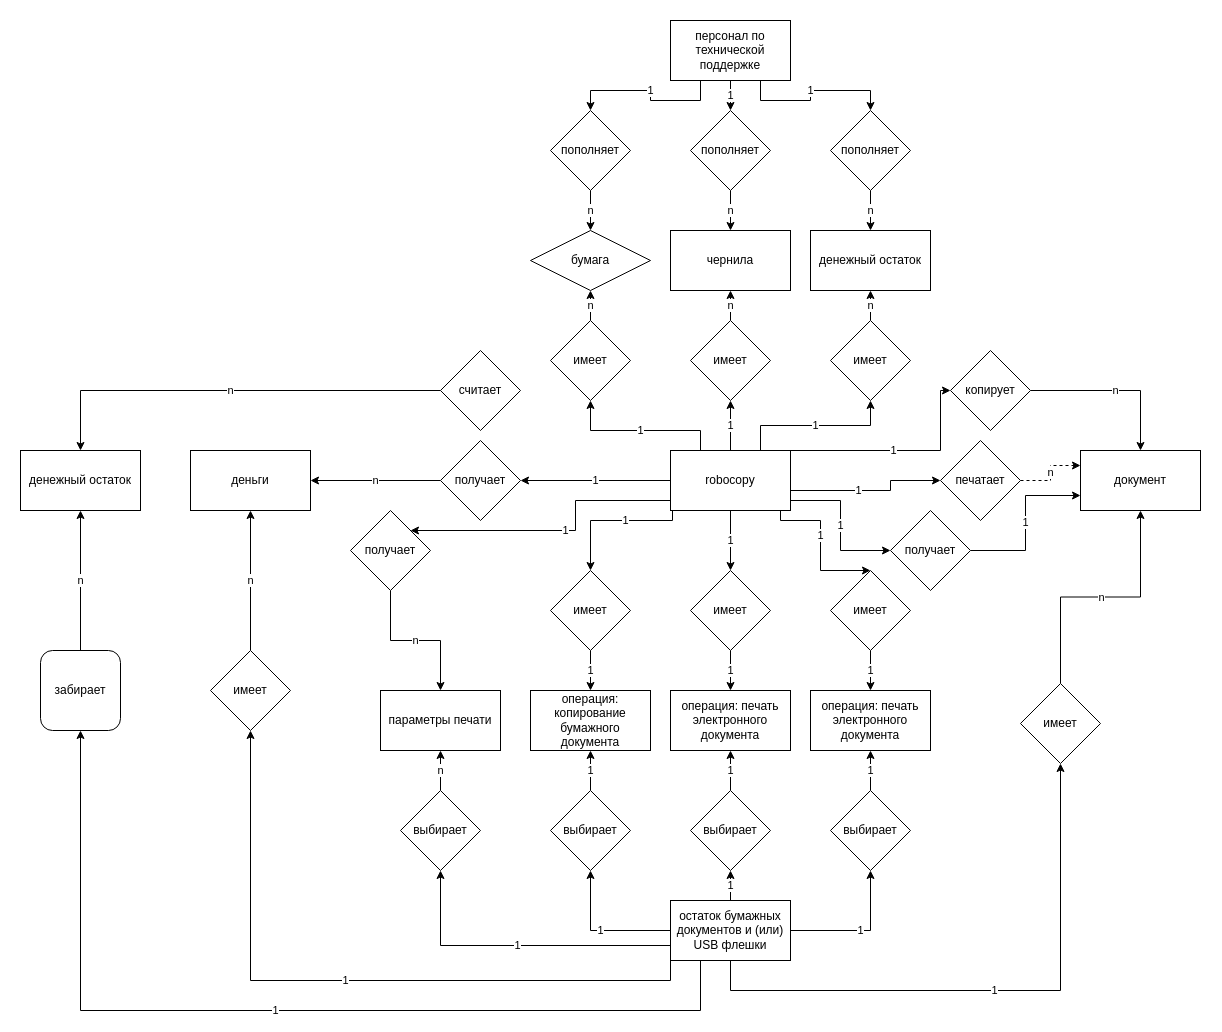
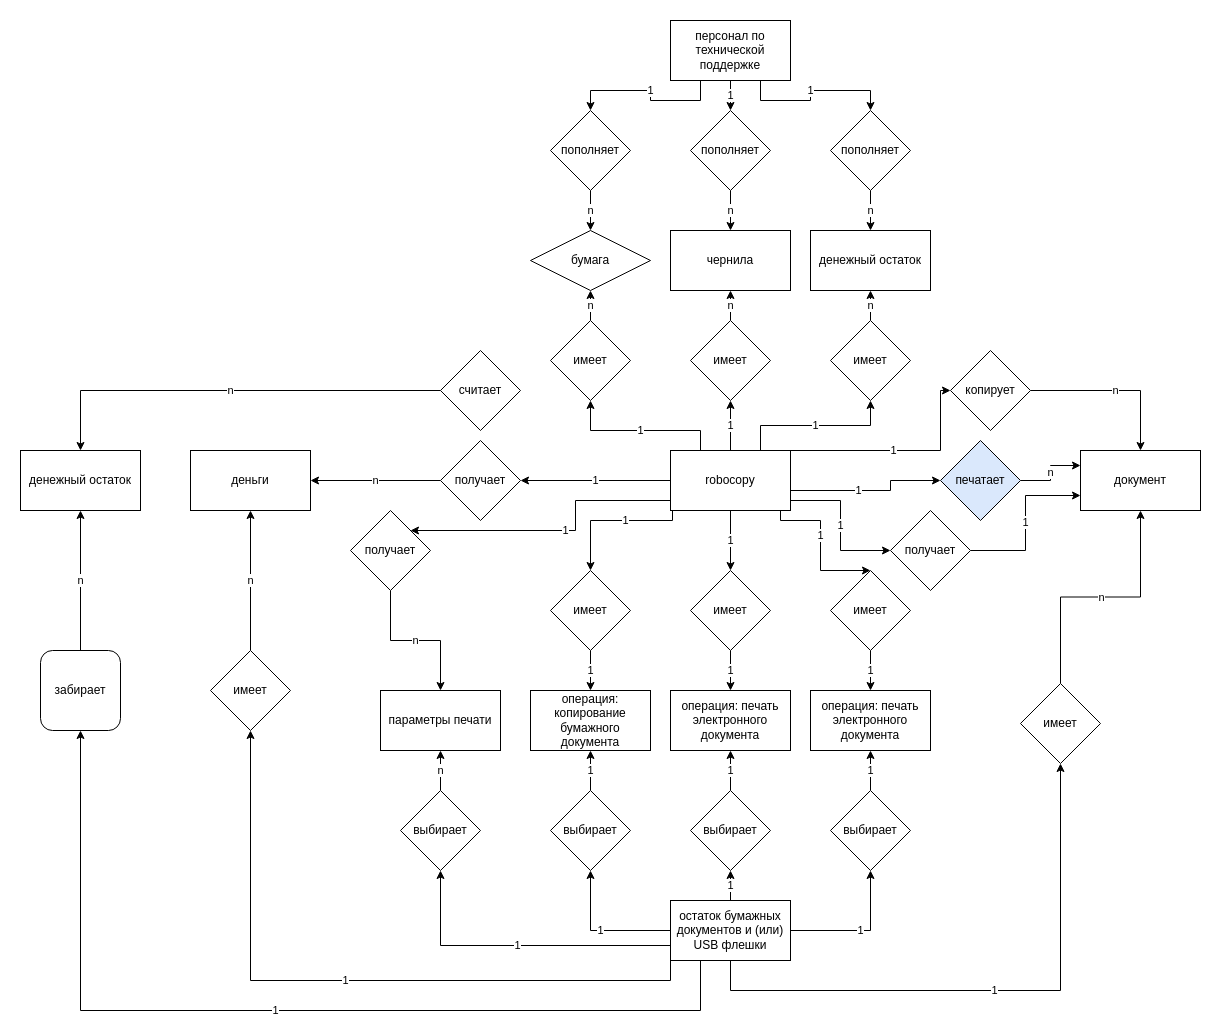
(981, 481) -> (981, 481)
(1038, 481) -> (1038, 481)
